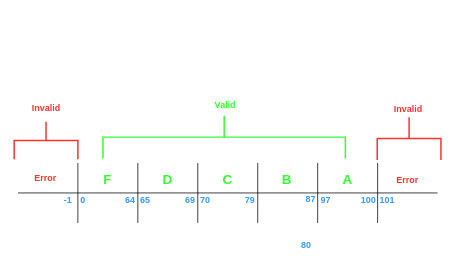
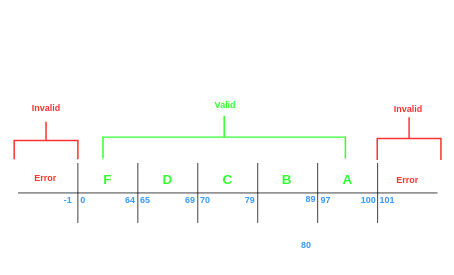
(311, 200) -> (311, 200)
